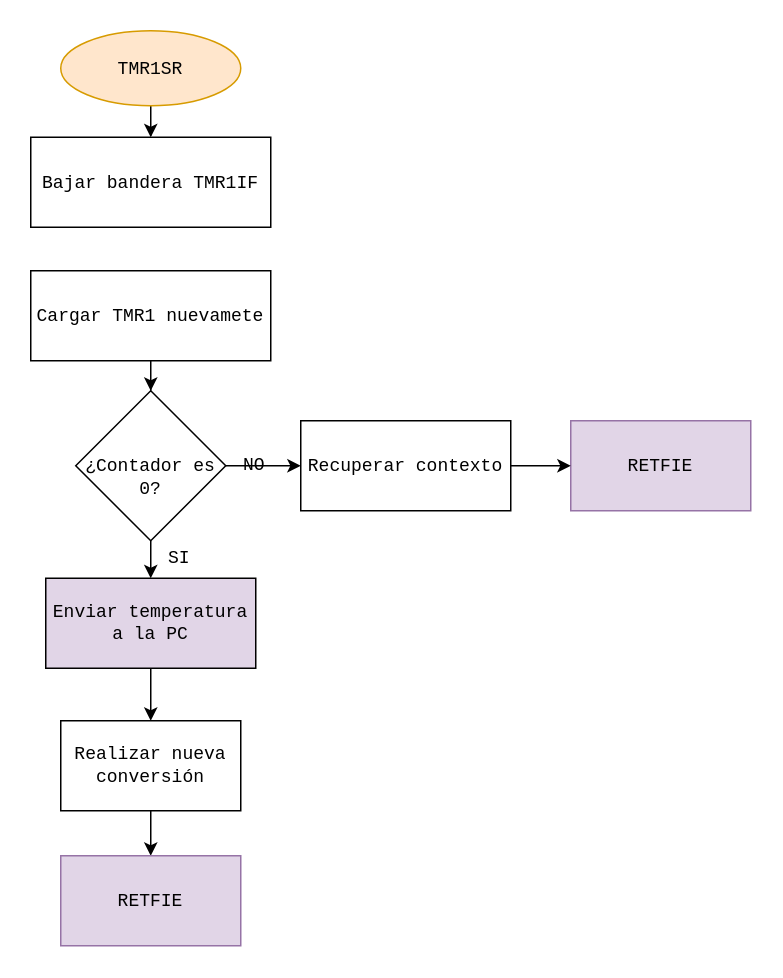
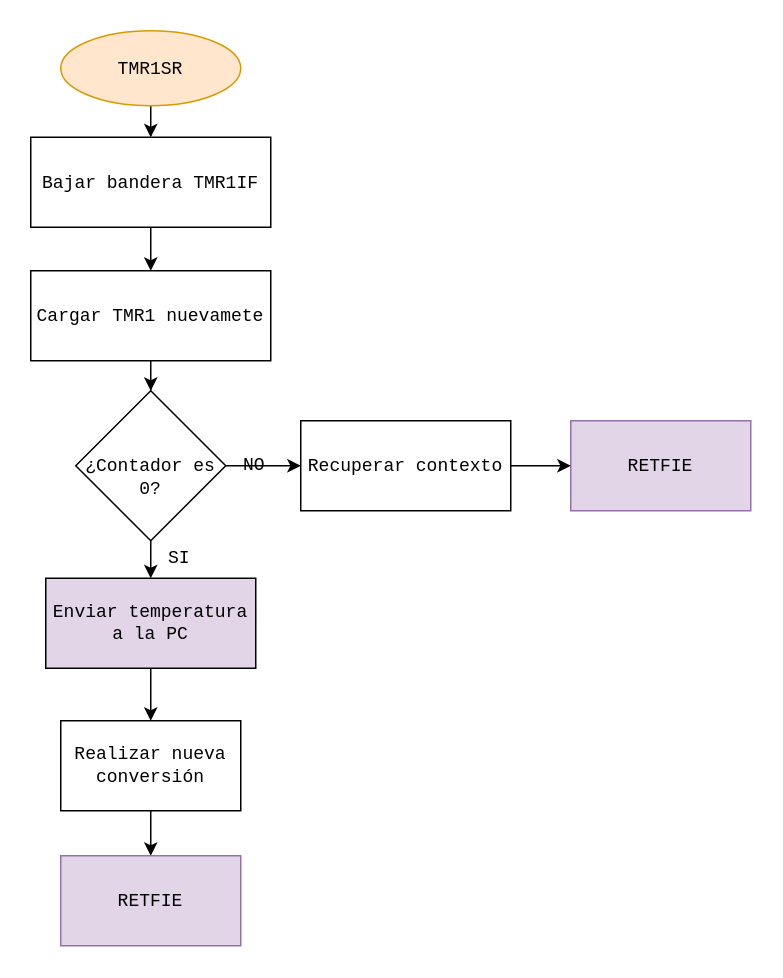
none -> (151, 254)
